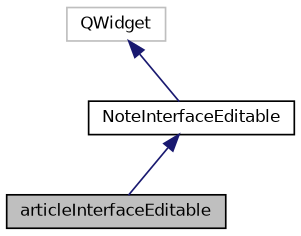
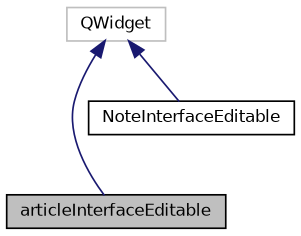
(148, 171) -> (73, 126)
